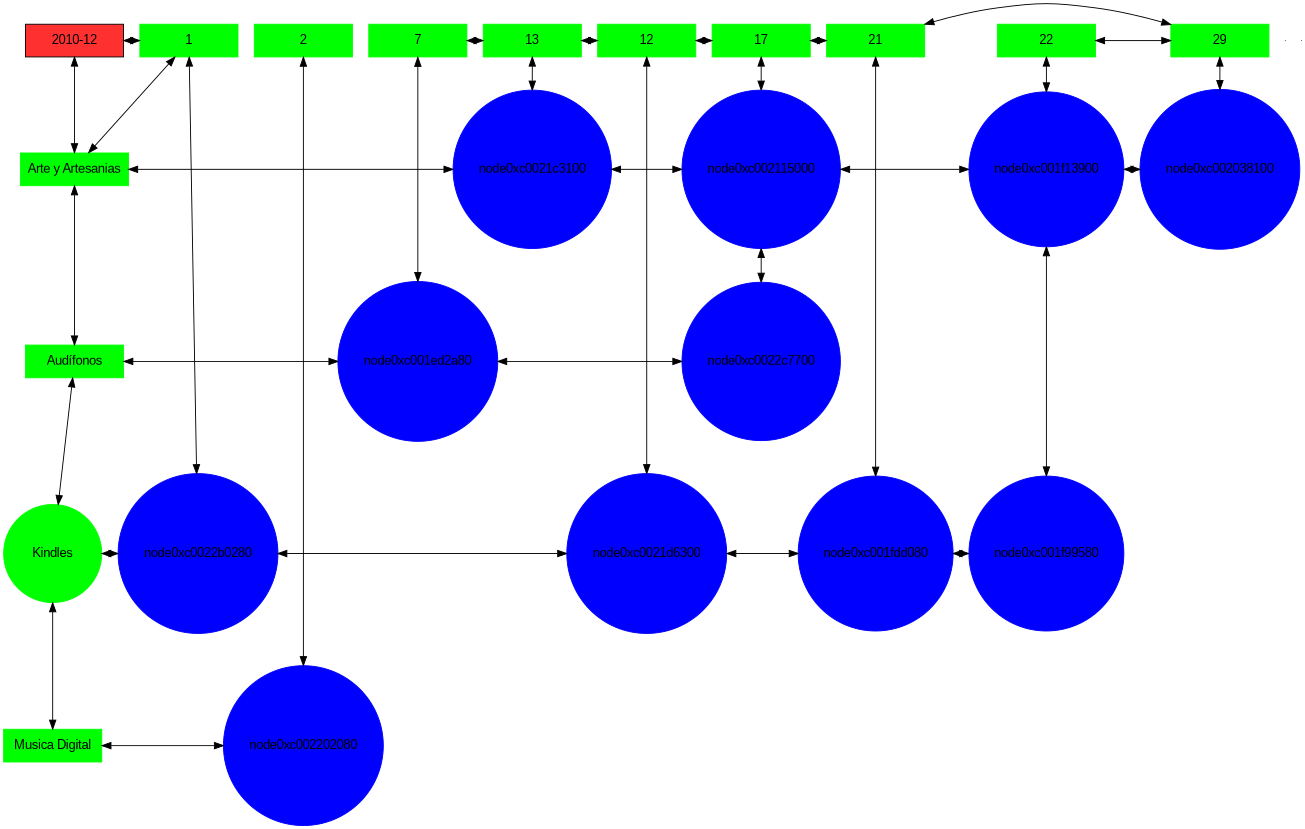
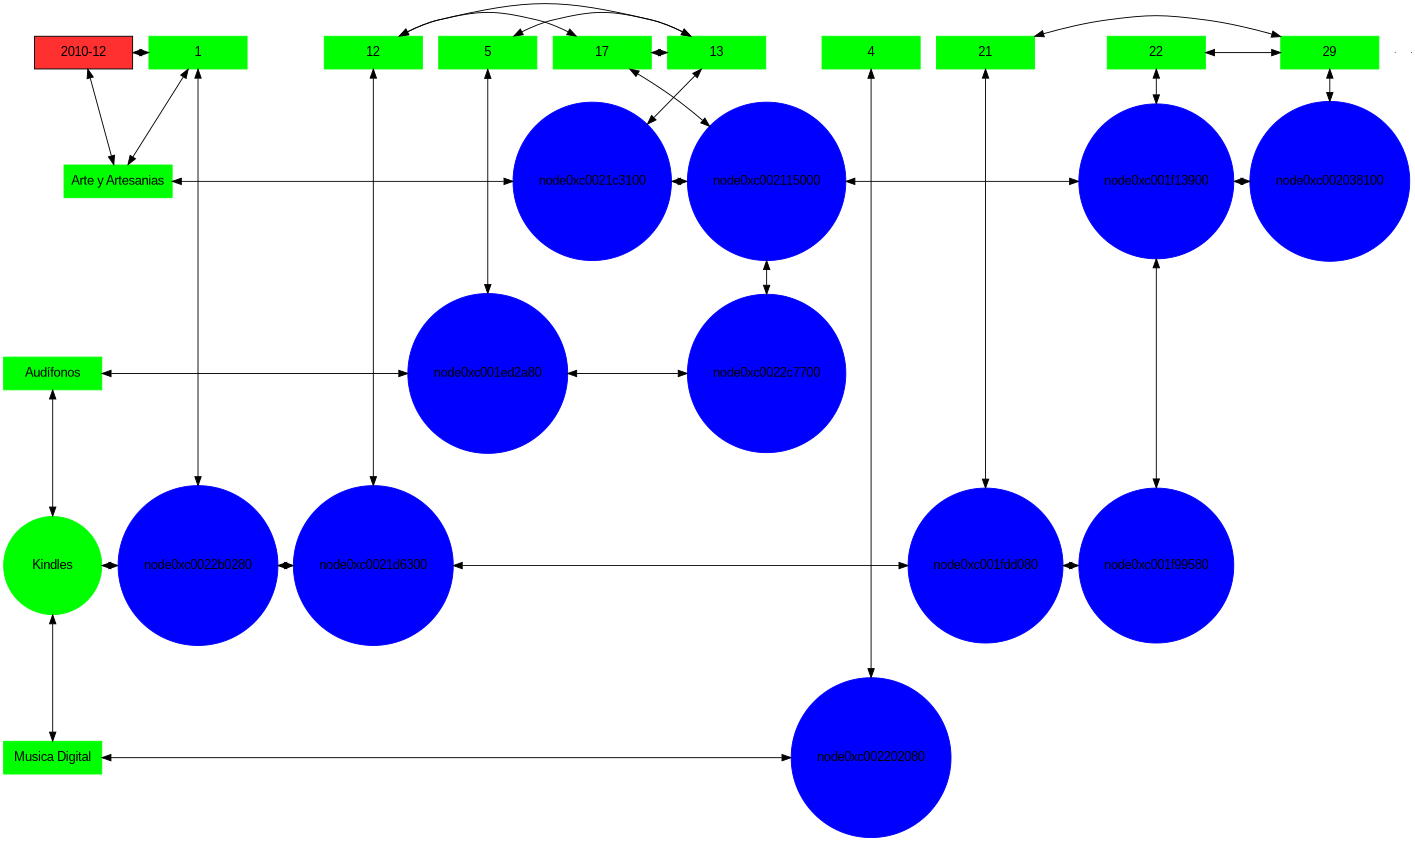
(303, 41) -> (871, 53)
(418, 41) -> (488, 53)
(820, 41) -> (661, 53)
(74, 265) -> none
